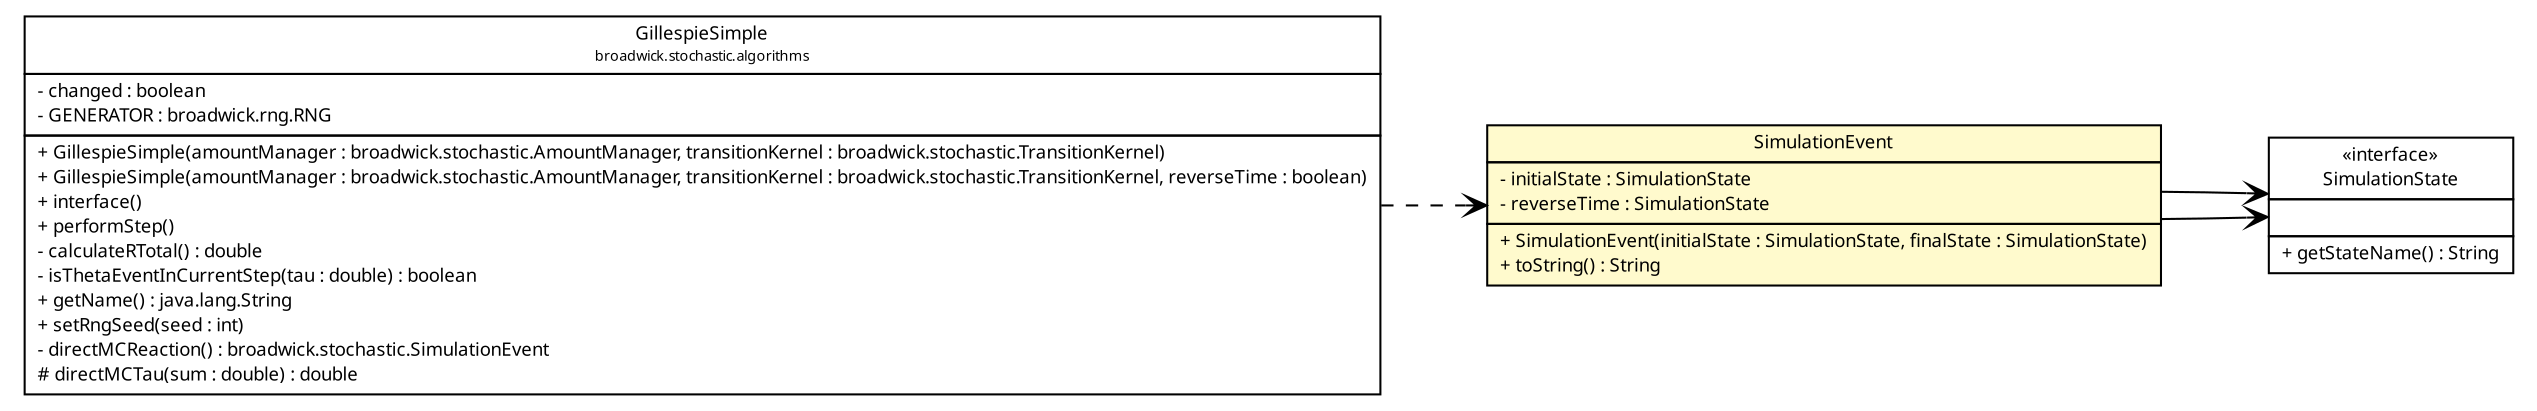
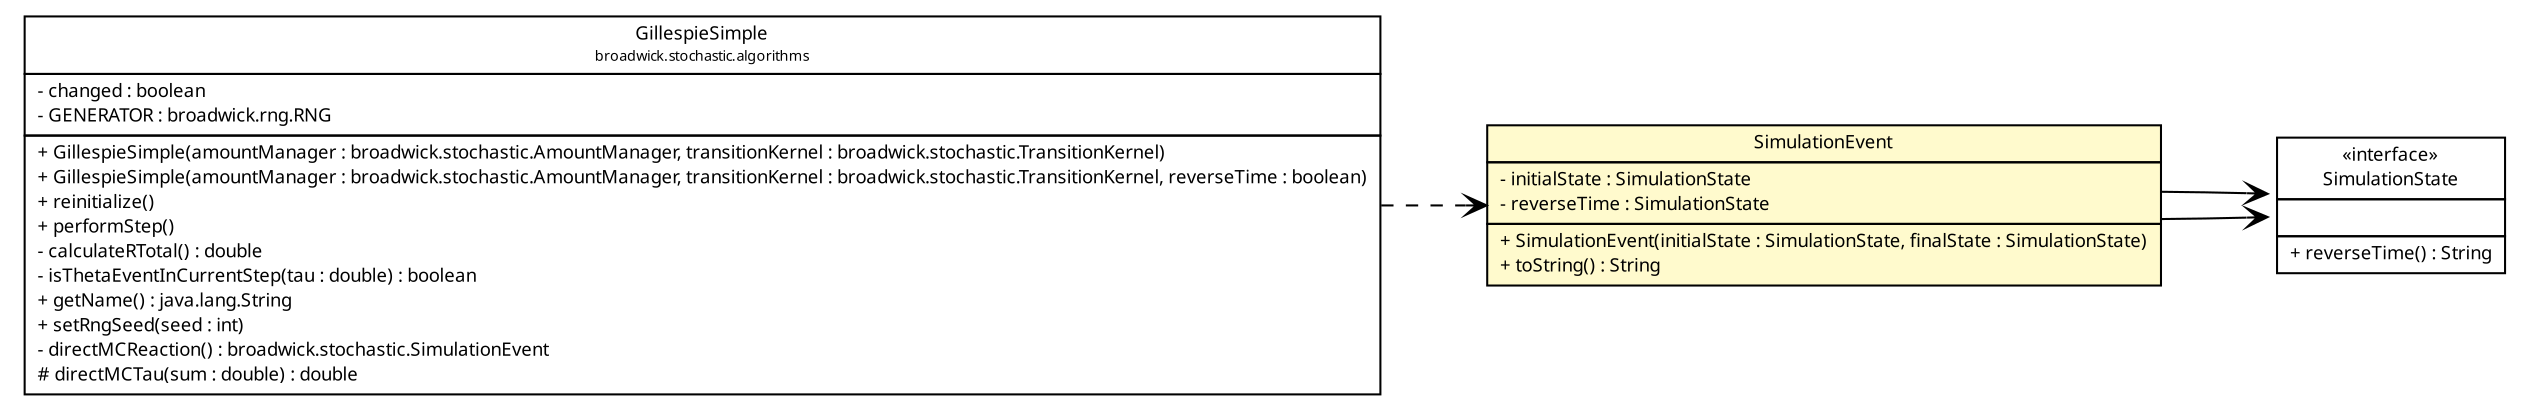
(90, 202) -> (97, 202)
(2391, 254) -> (2391, 254)
